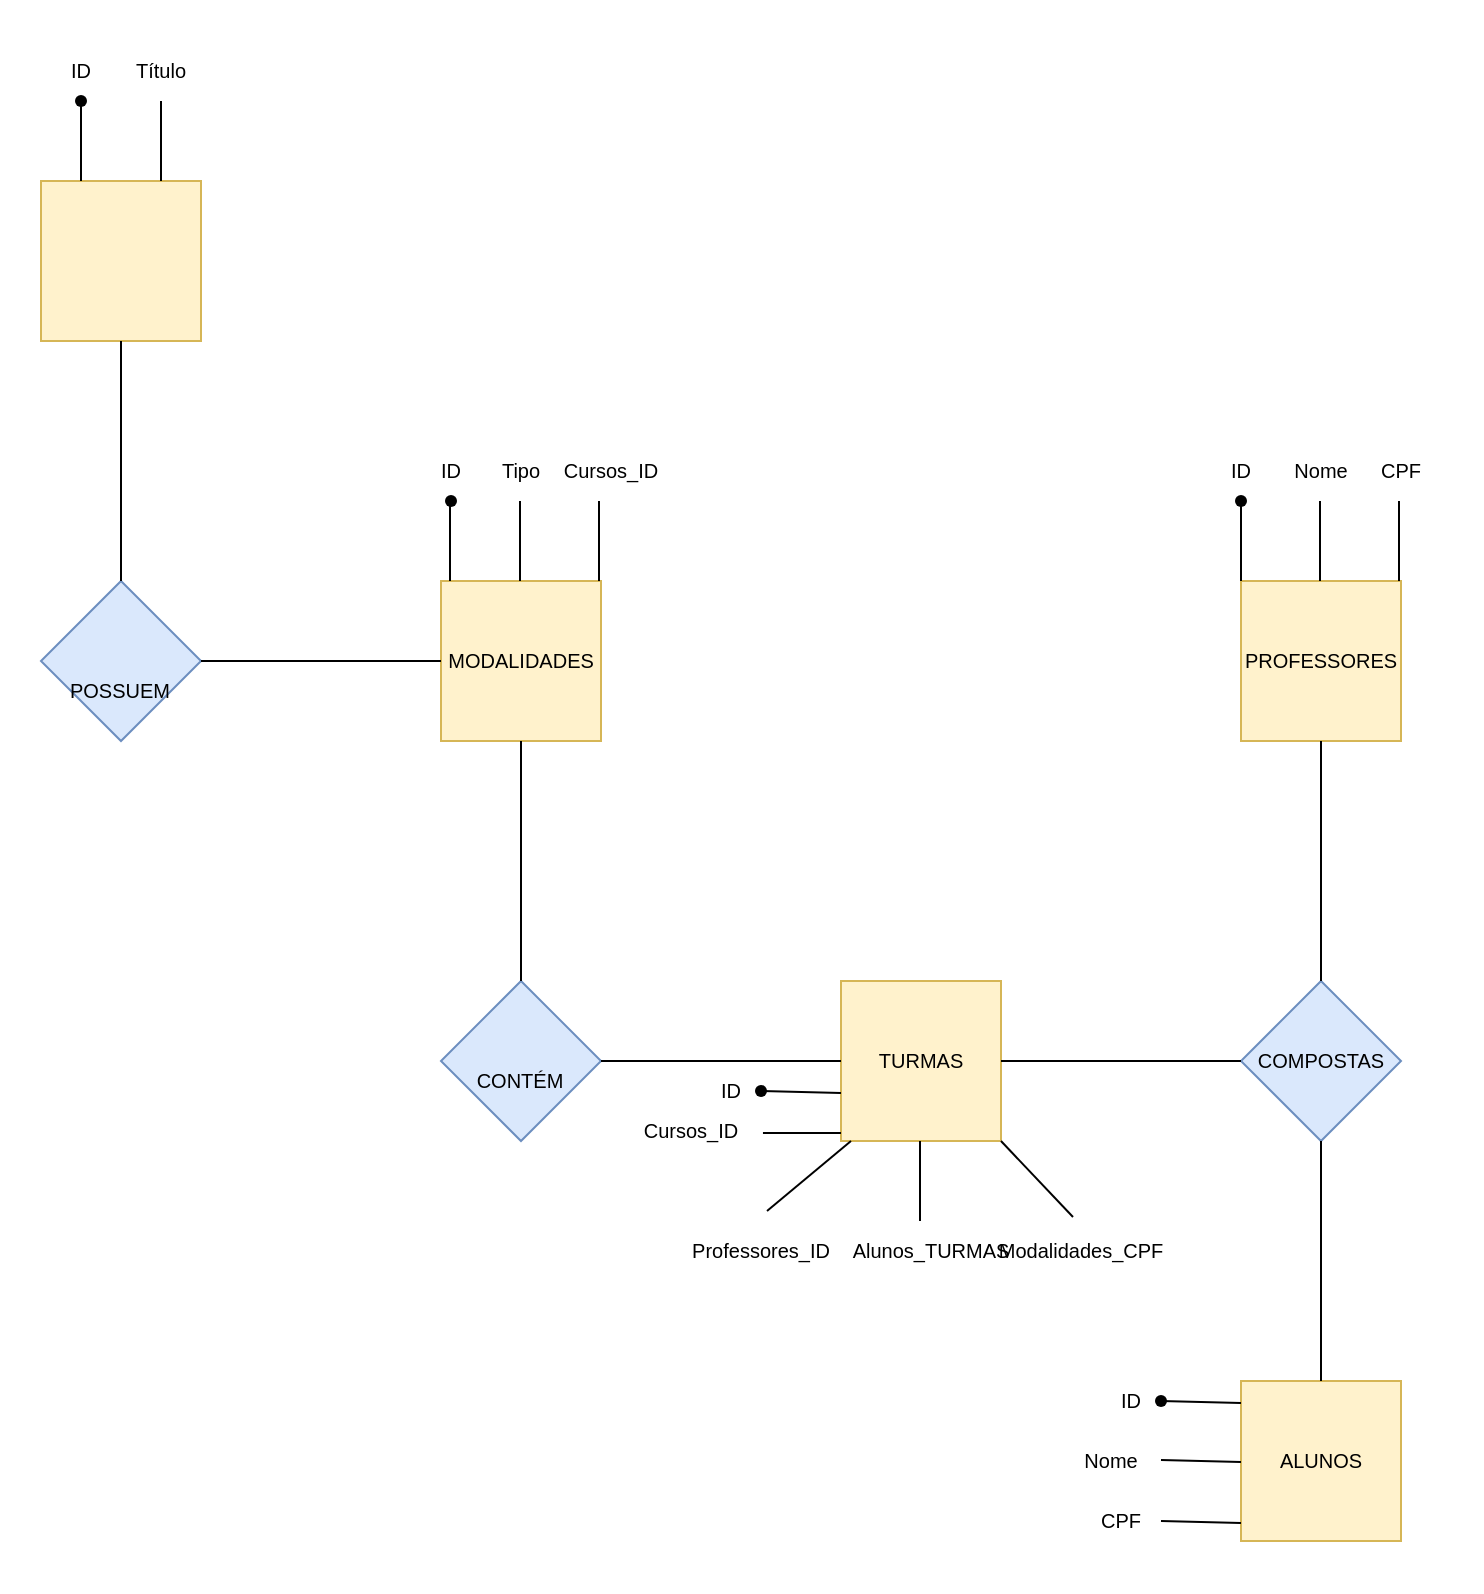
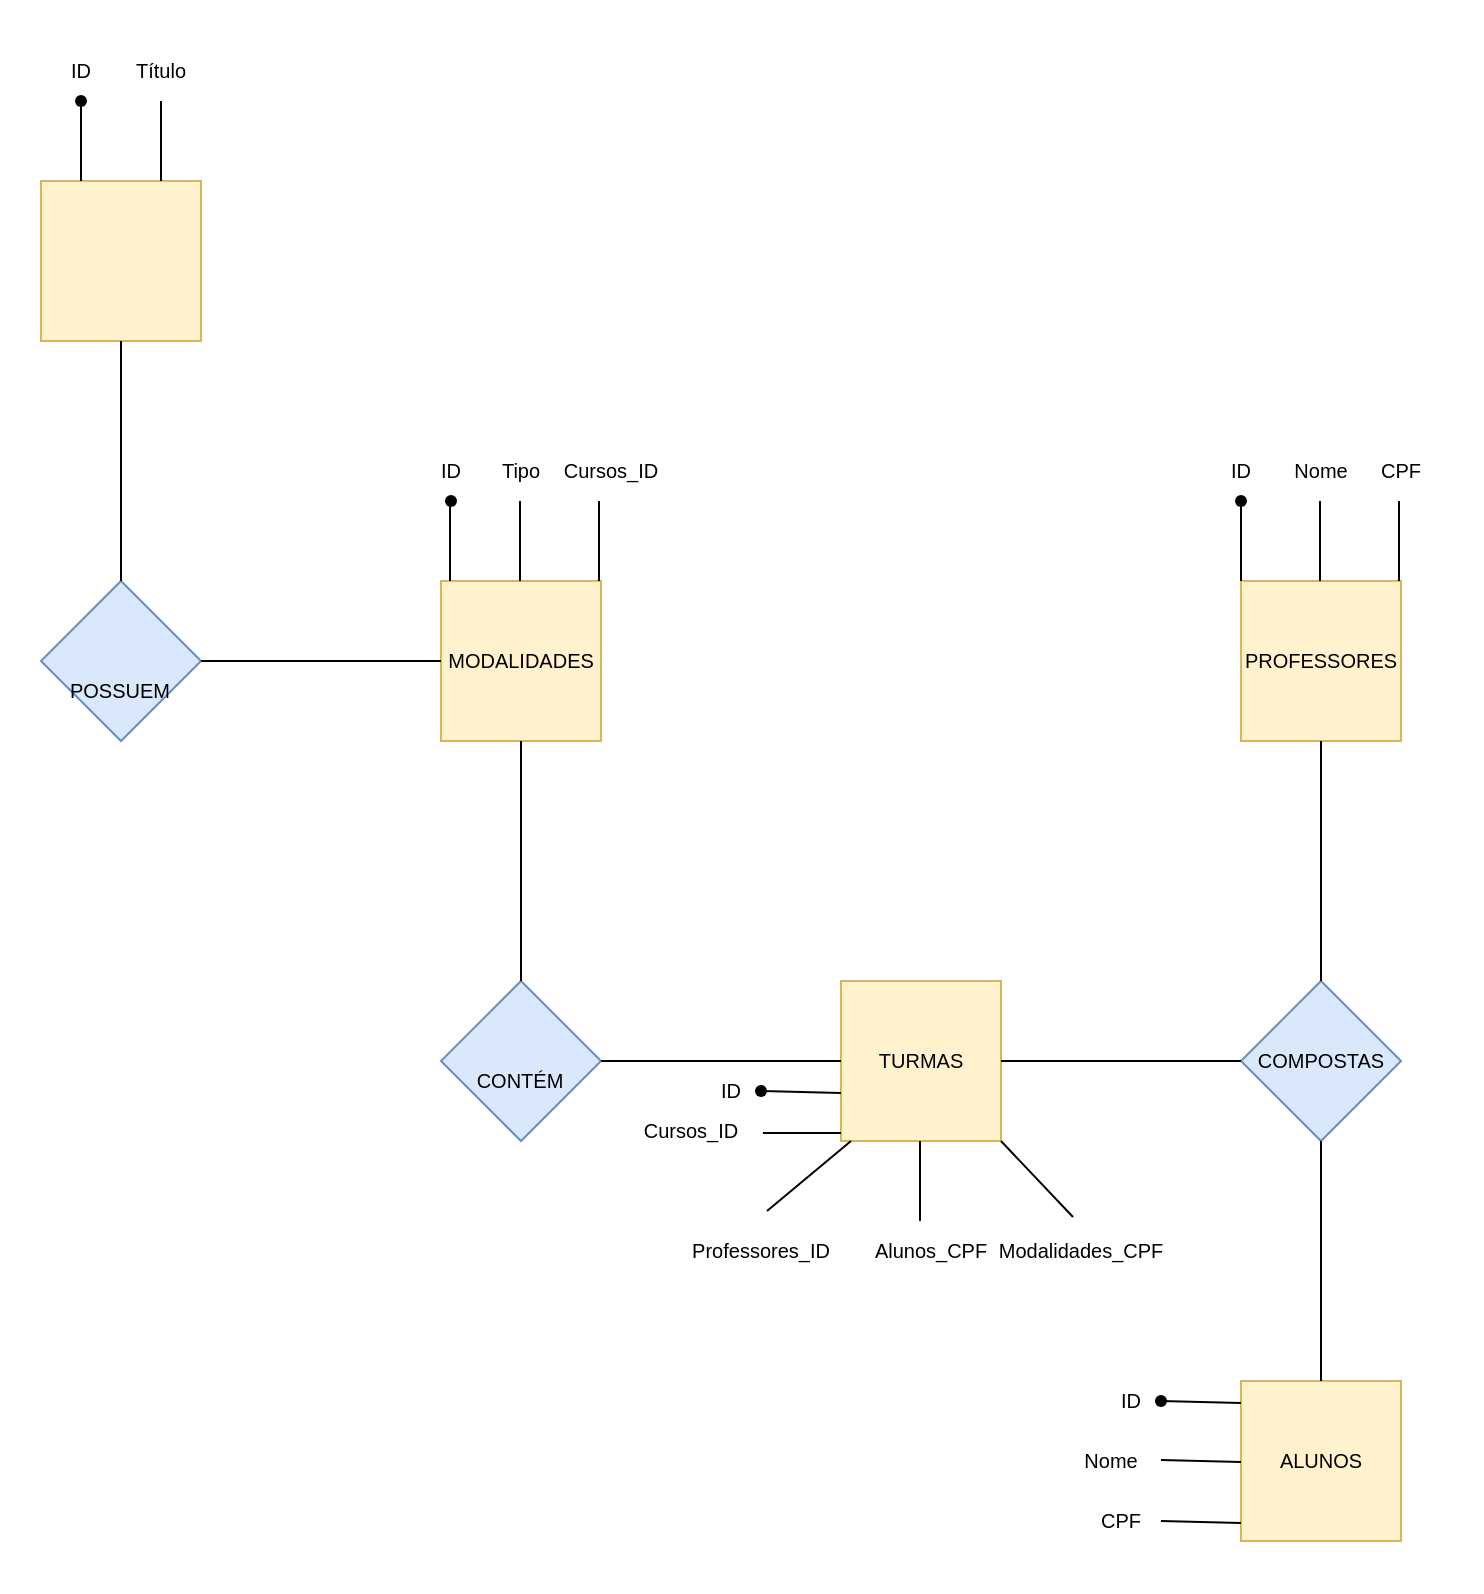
(932, 1251) -> (932, 1251)
